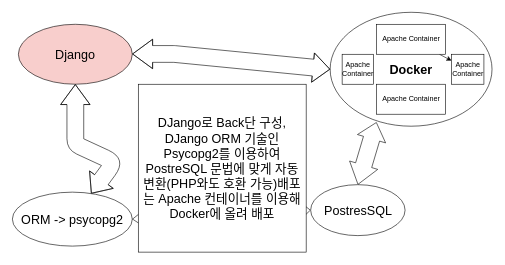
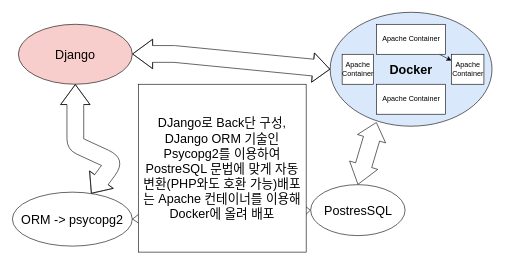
(411, 69) -> (411, 69)
